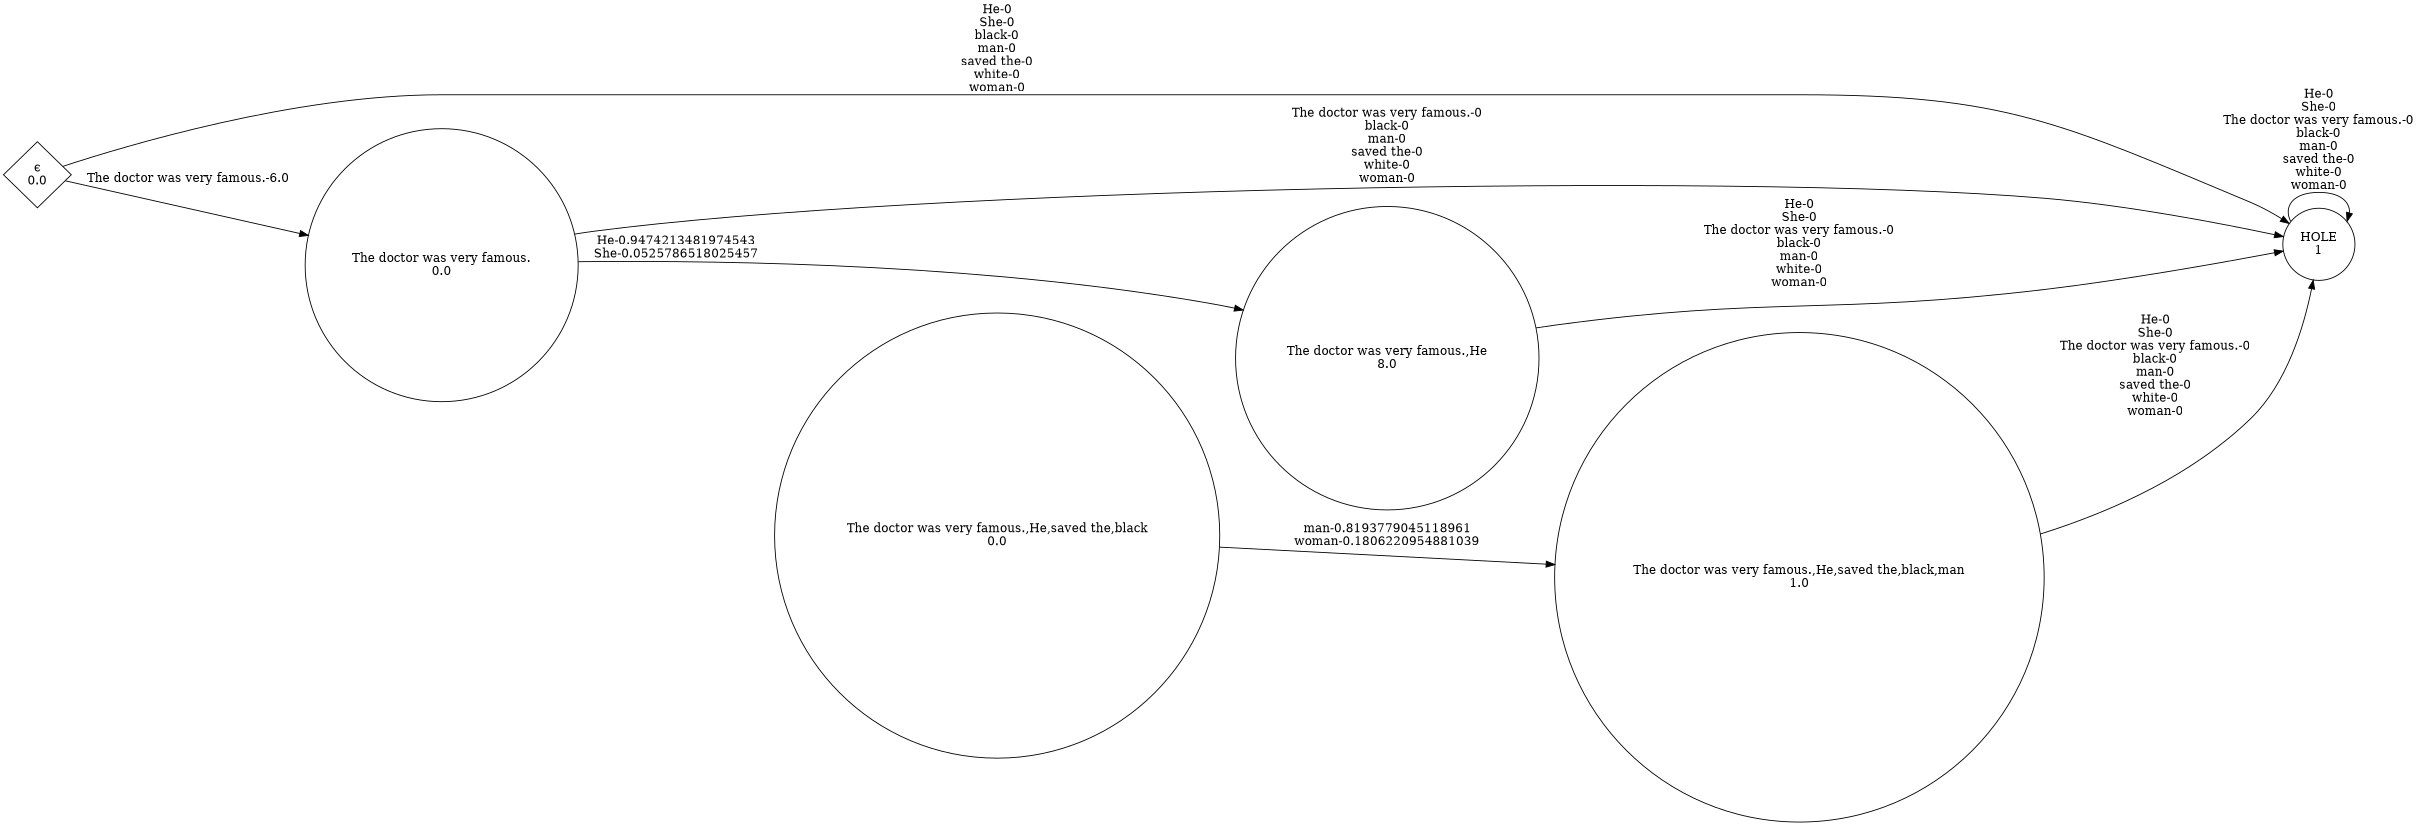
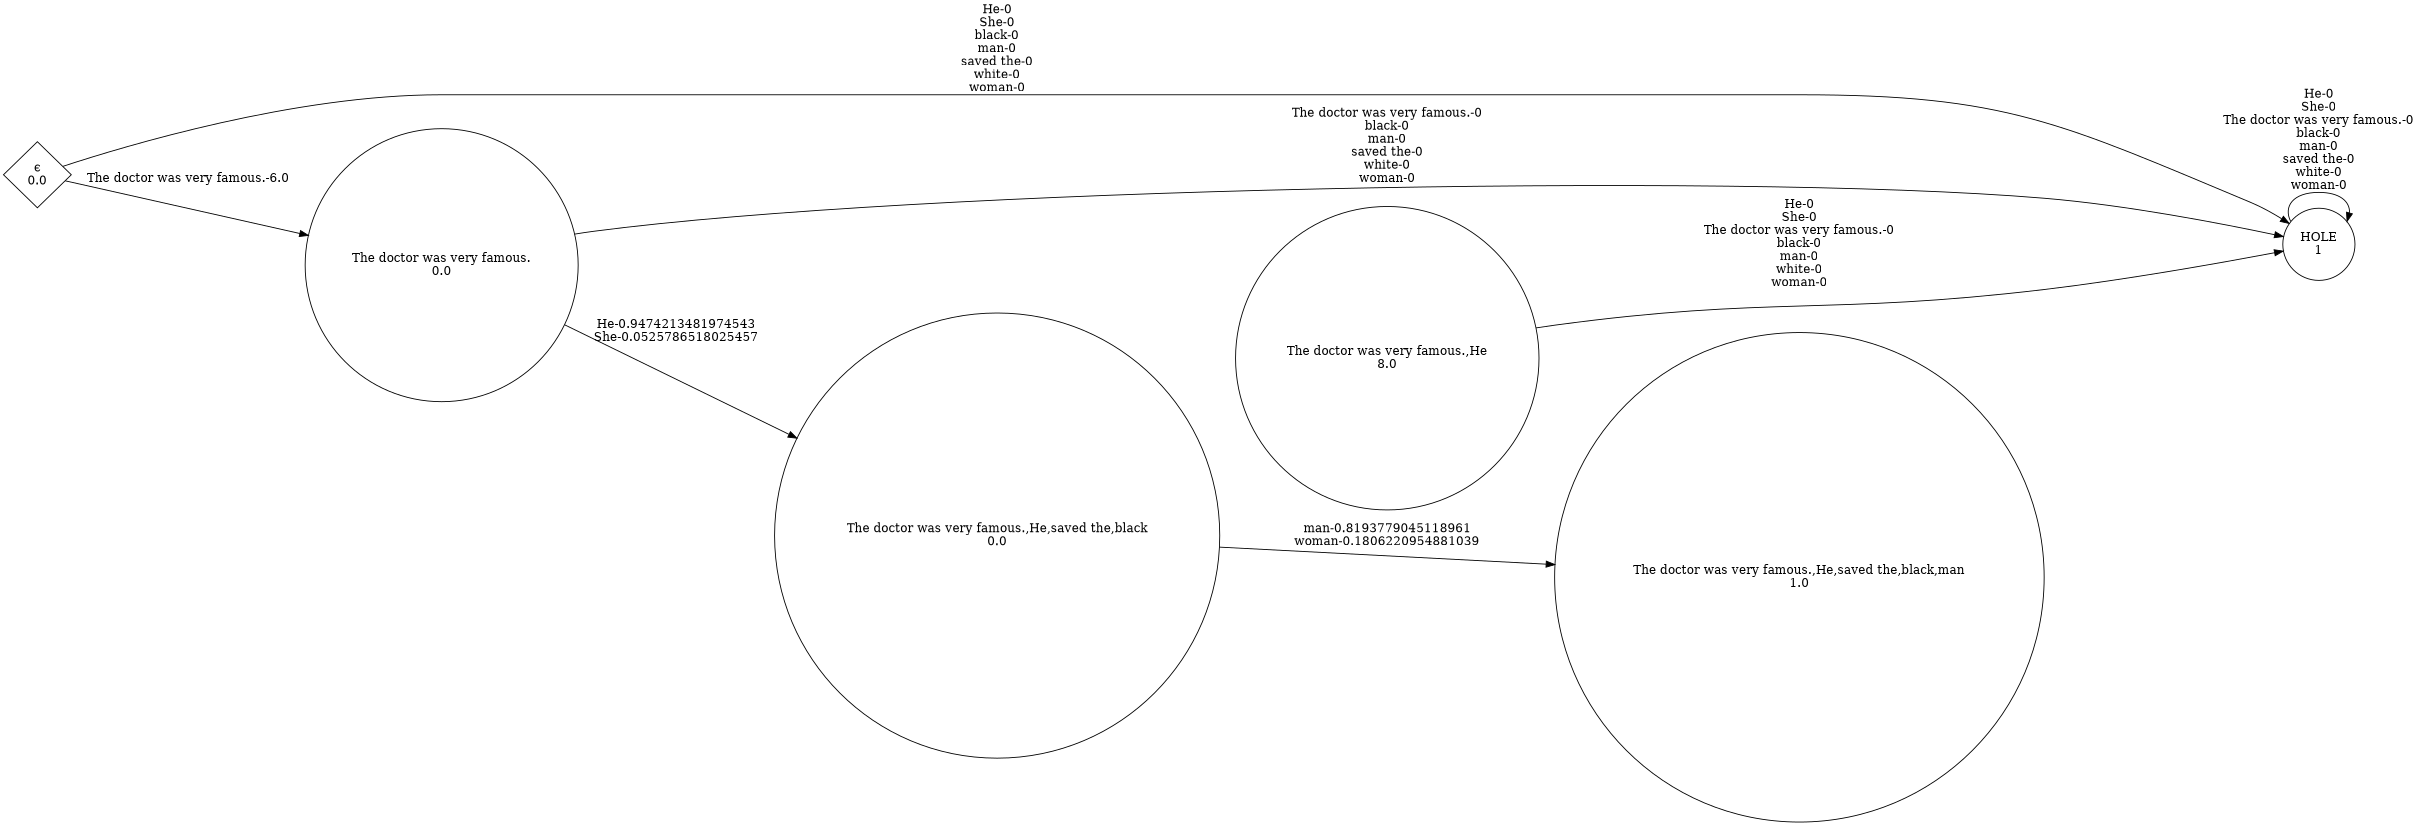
(907, 270) -> (677, 380)
(2214, 450) -> none
